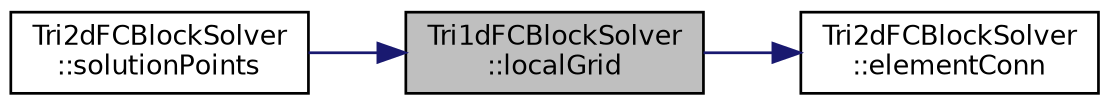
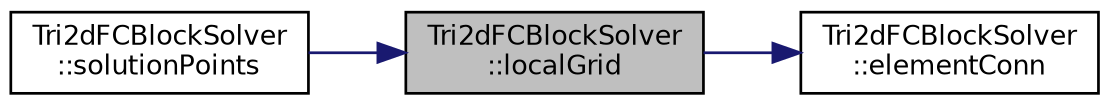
(555, 53) -> (555, 53)
